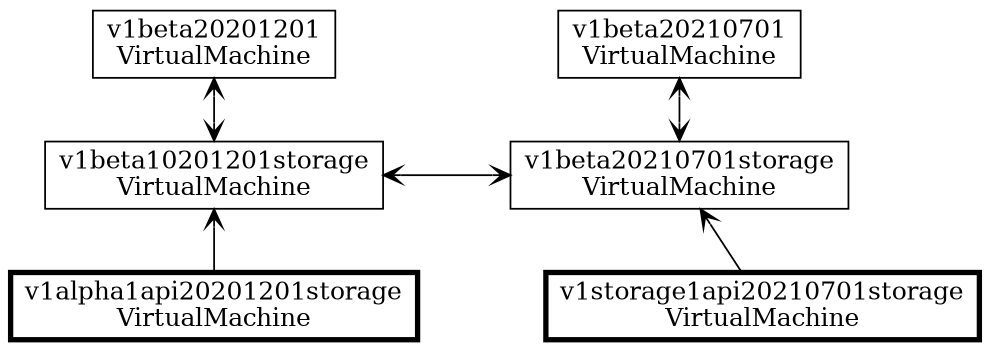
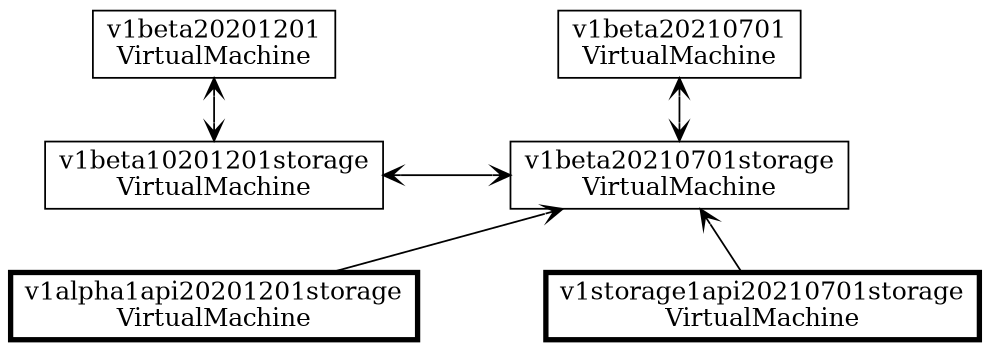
(214, 250) -> (438, 243)
